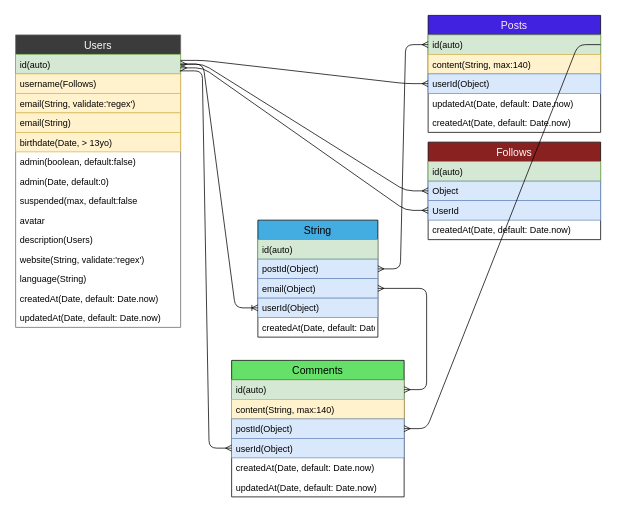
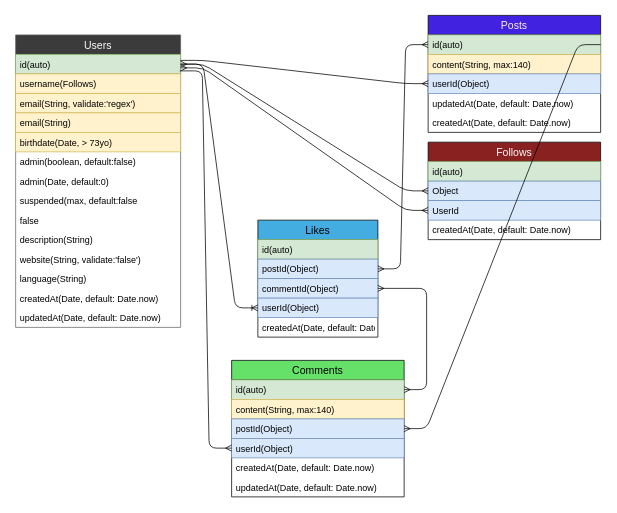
(73, 143) -> (73, 143)
(35, 221) -> (31, 221)
(317, 231) -> (317, 231)
(63, 240) -> (64, 240)
(92, 260) -> (91, 260)
(292, 289) -> (305, 289)
